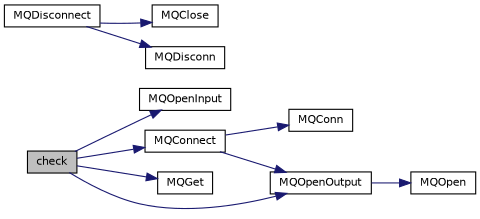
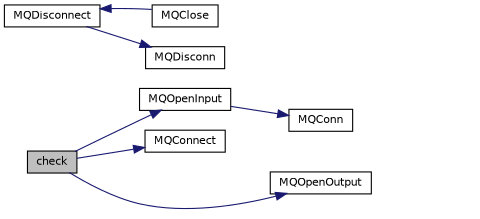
(120, 23) -> (132, 9)
(252, 131) -> (254, 110)
(248, 160) -> none
(185, 183) -> none
(443, 183) -> none
